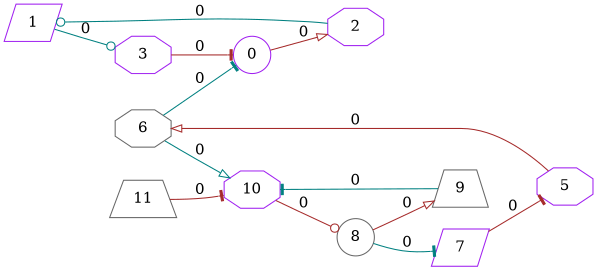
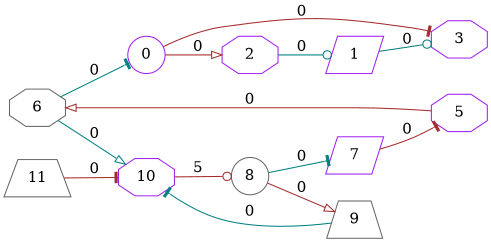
(199, 55) -> (293, 19)
(304, 204) -> (198, 168)
